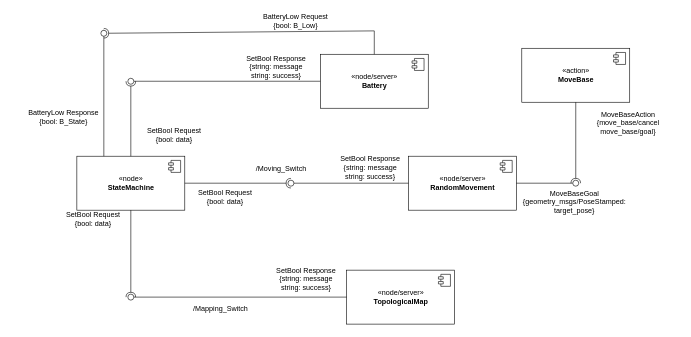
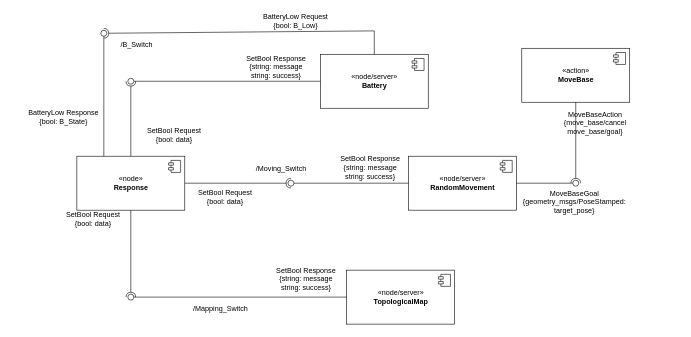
none -> (137, 45)
(628, 123) -> (595, 123)
(131, 183) -> (131, 183)
